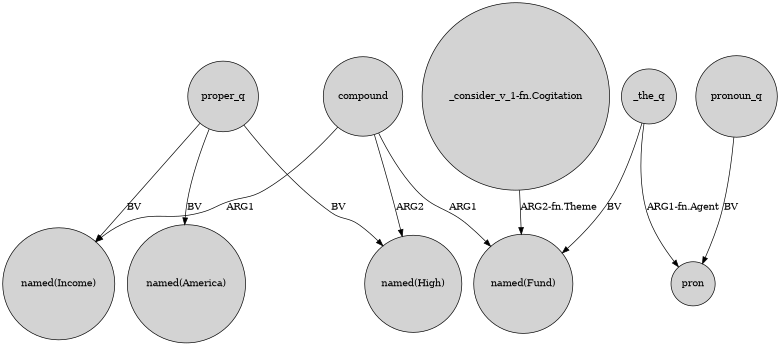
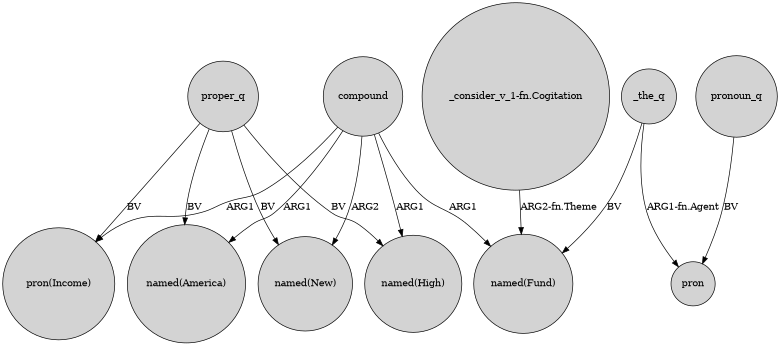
none -> (296, 192)
(410, 207) -> (410, 207)
(59, 284) -> (59, 284)
none -> (305, 284)
